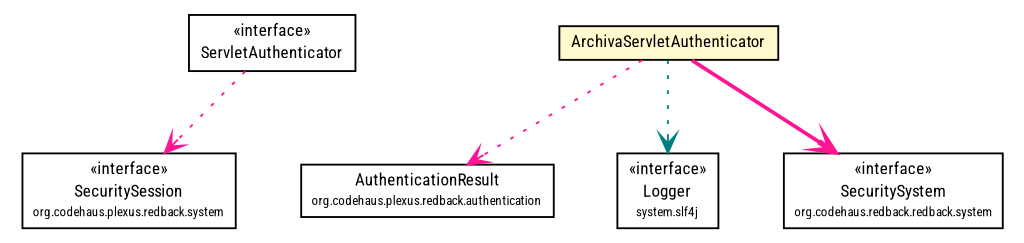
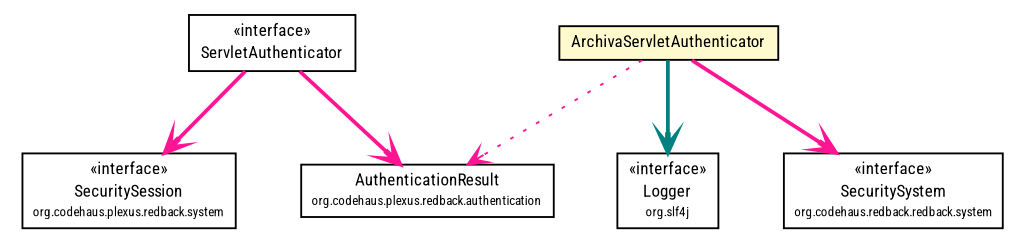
(668, 97) -> (668, 97)
(212, 105) -> (212, 105)
none -> (343, 111)
(668, 212) -> (668, 212)
